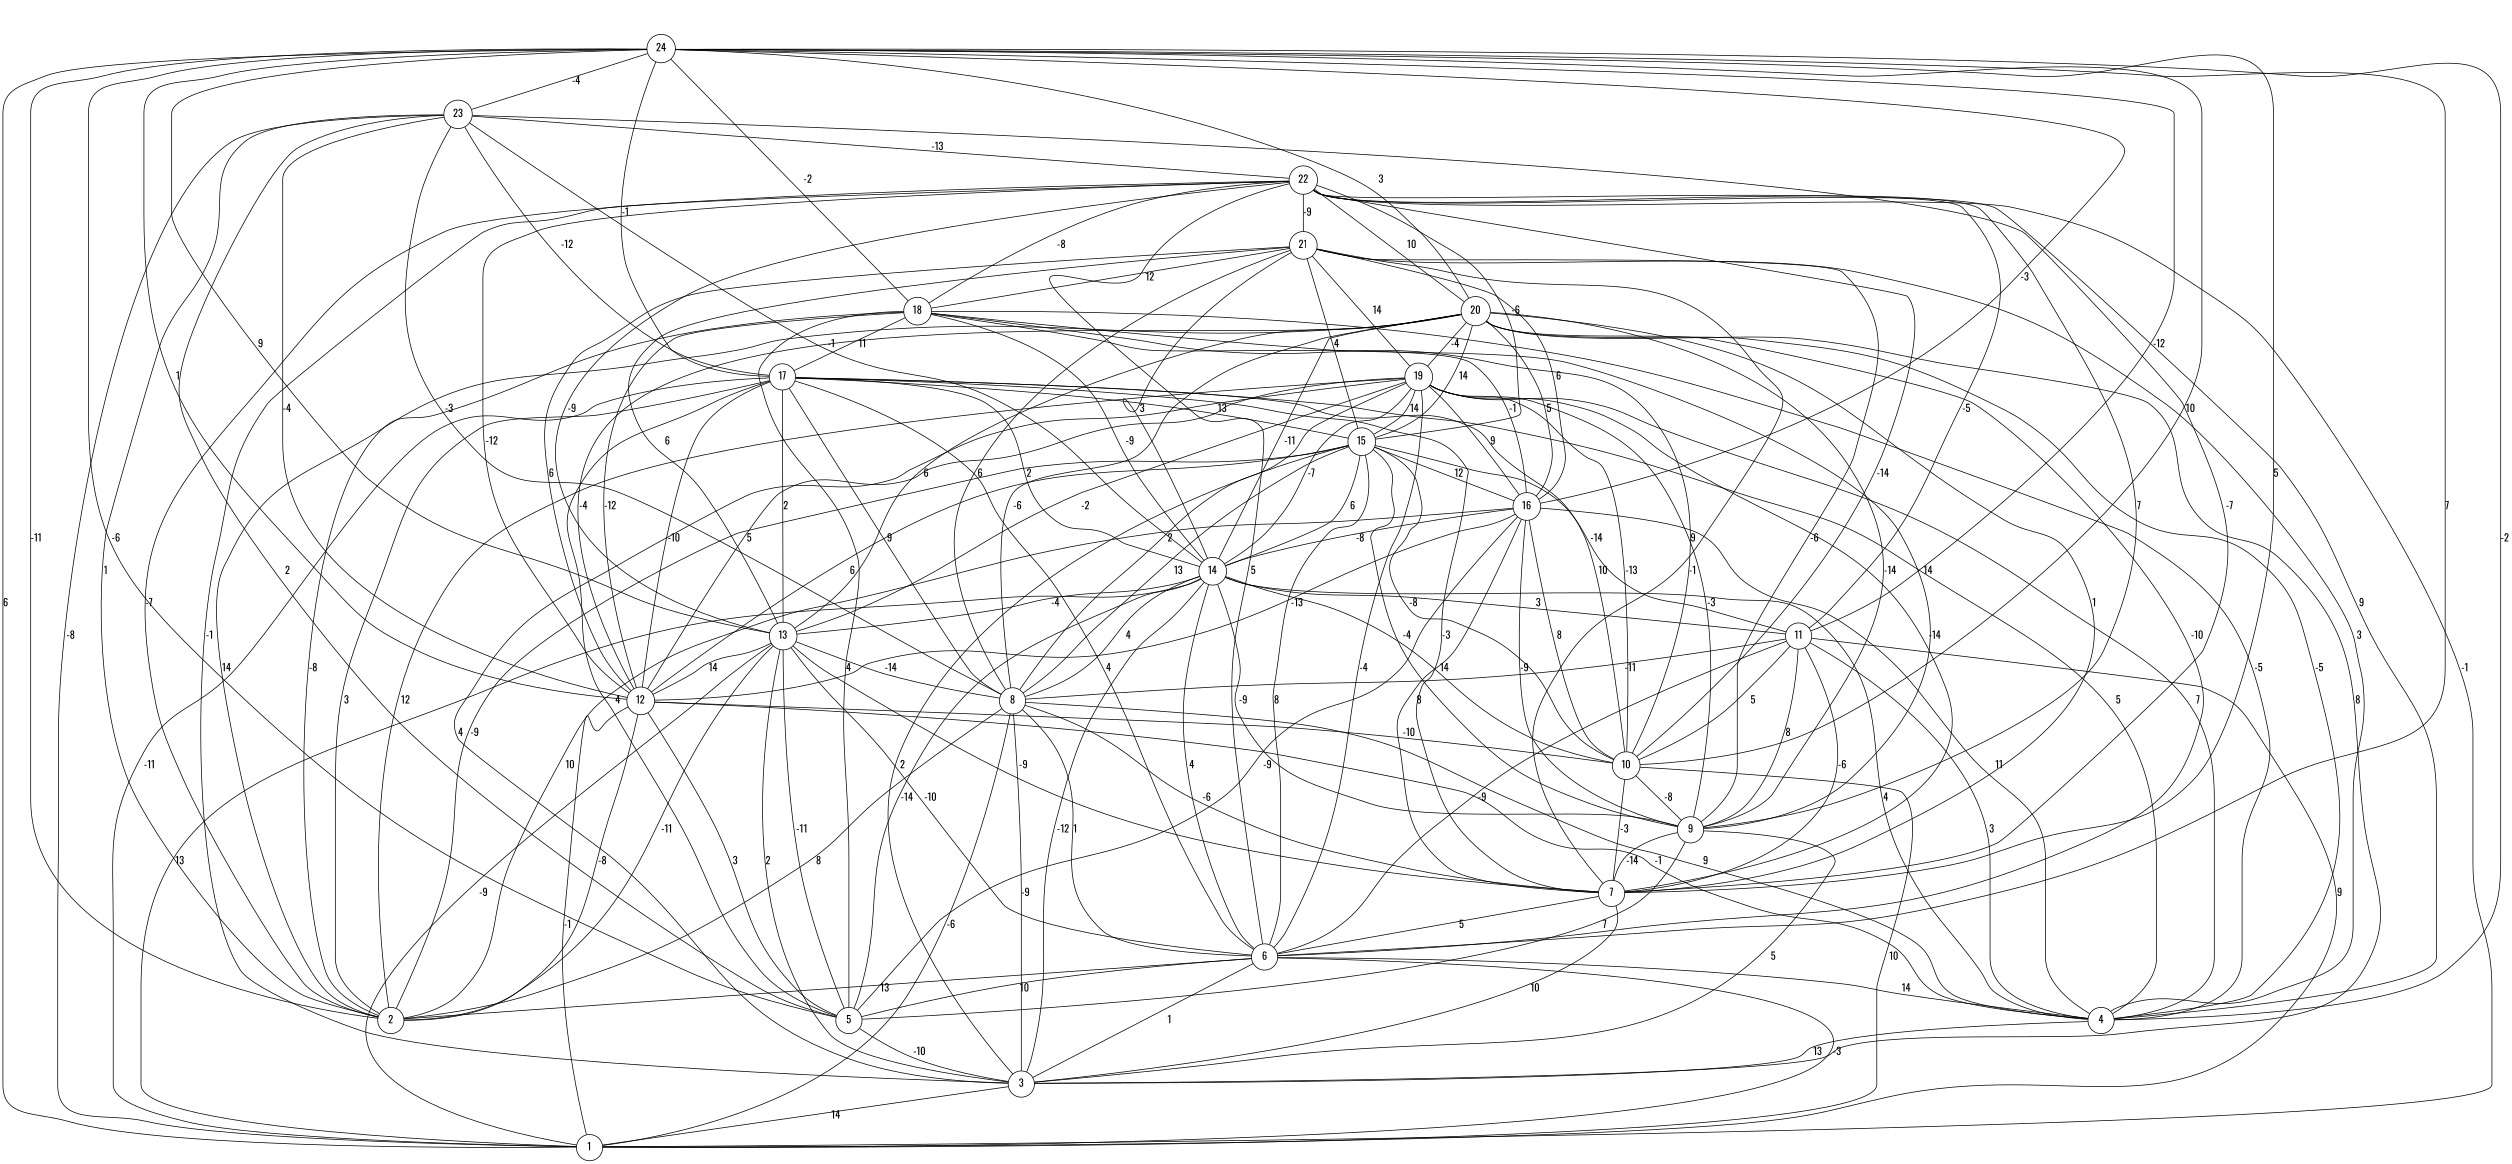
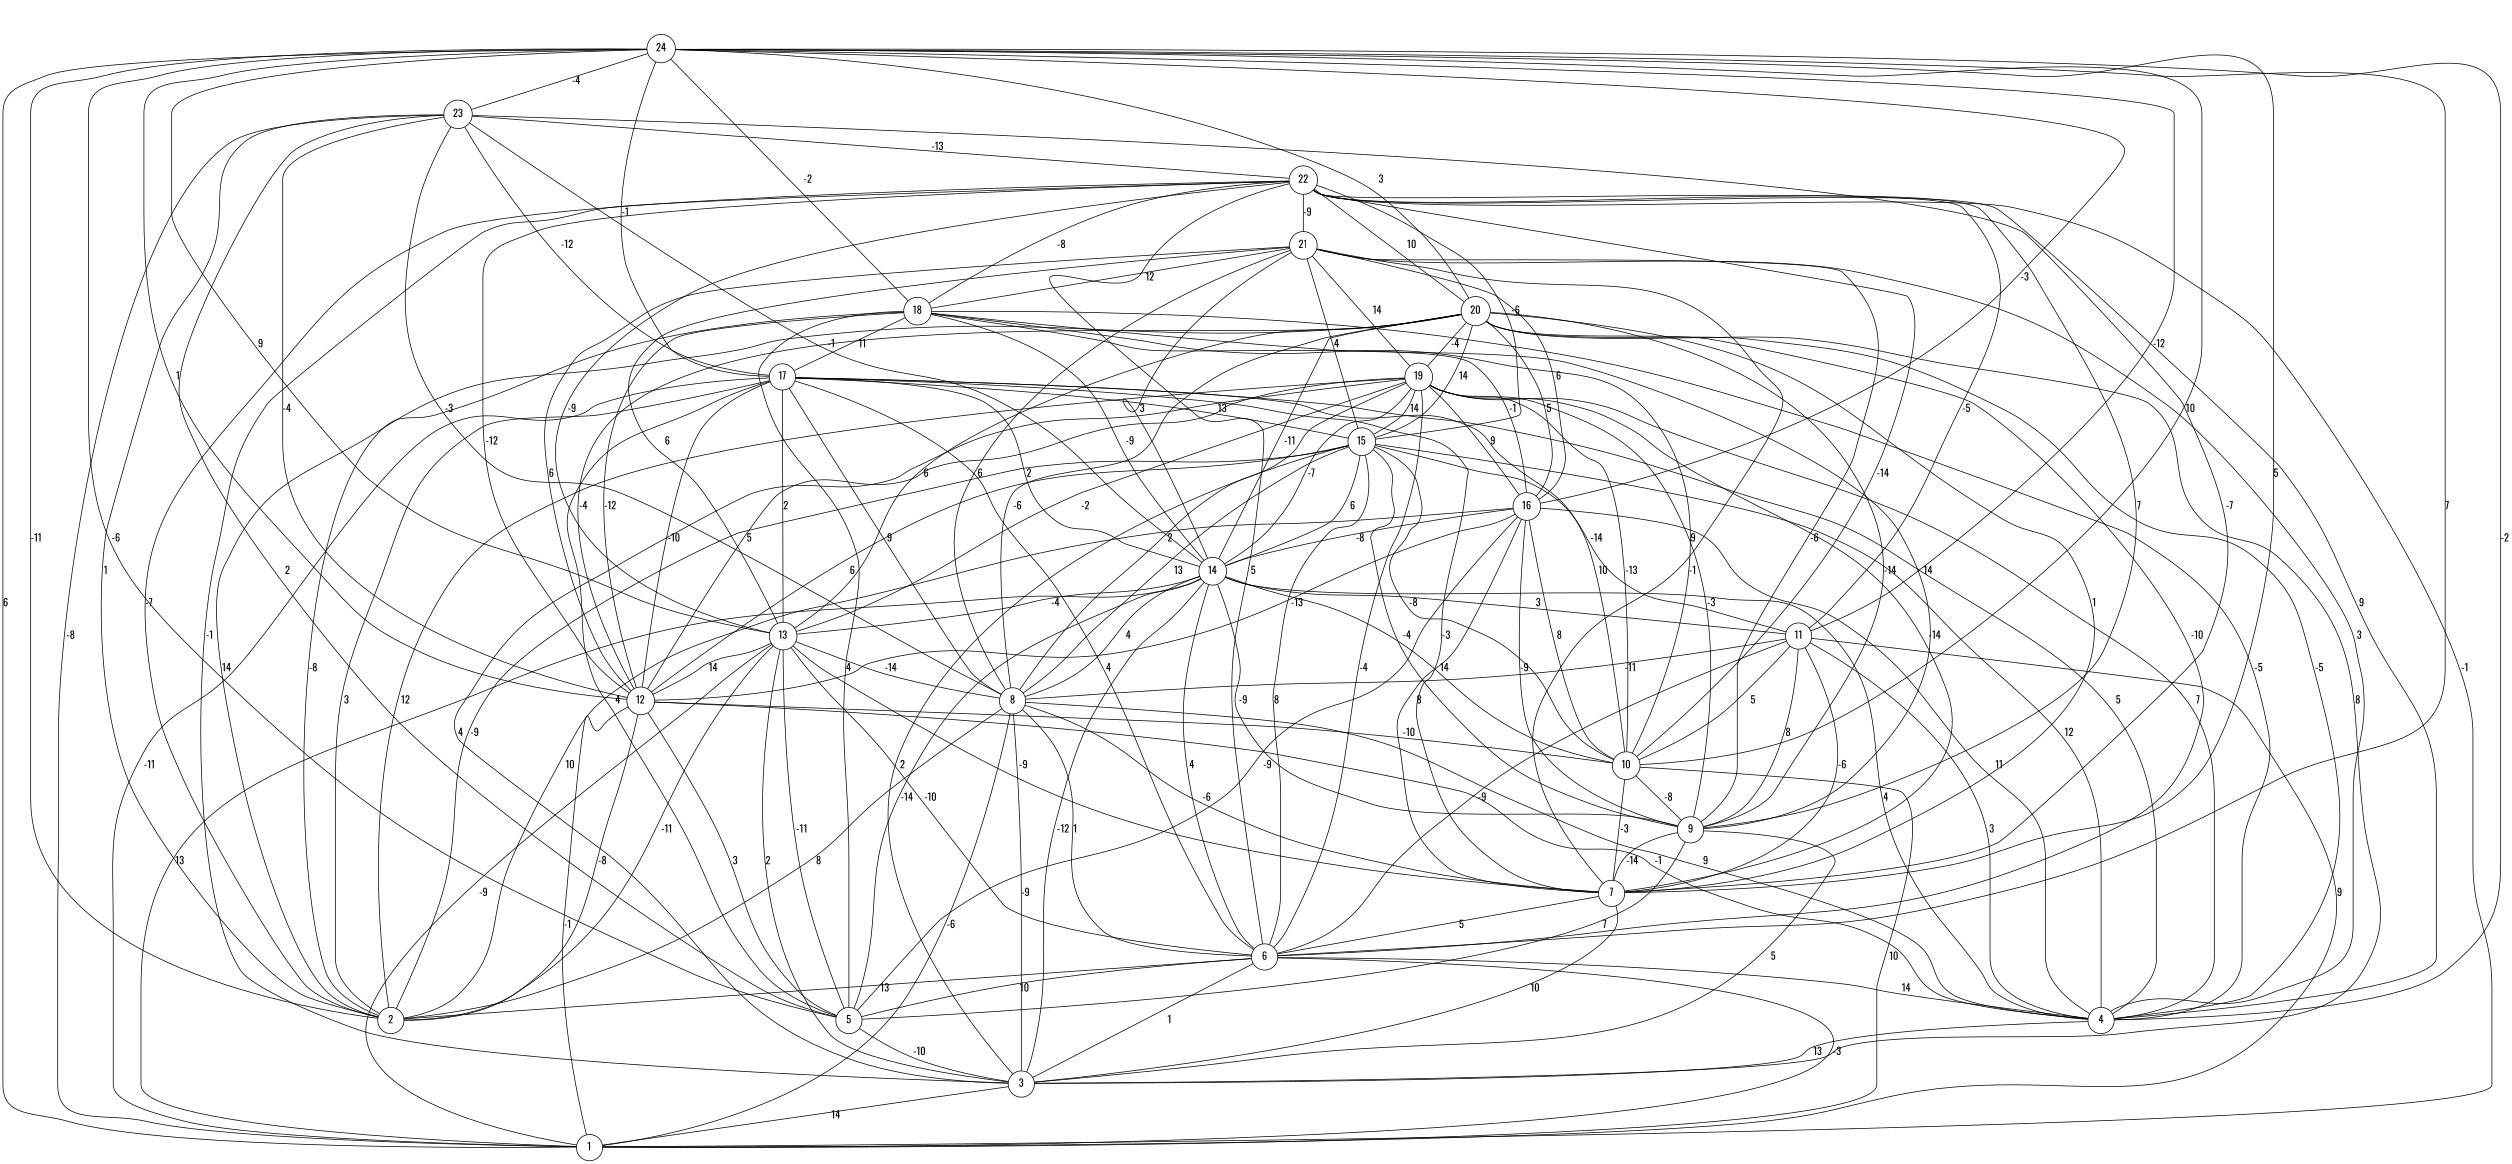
(1444, 474) -> (1861, 552)
